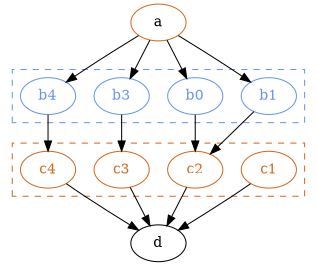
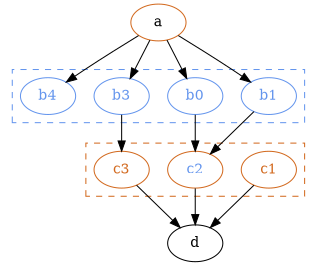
(48, 170) -> none
(195, 170) -> (195, 170)
